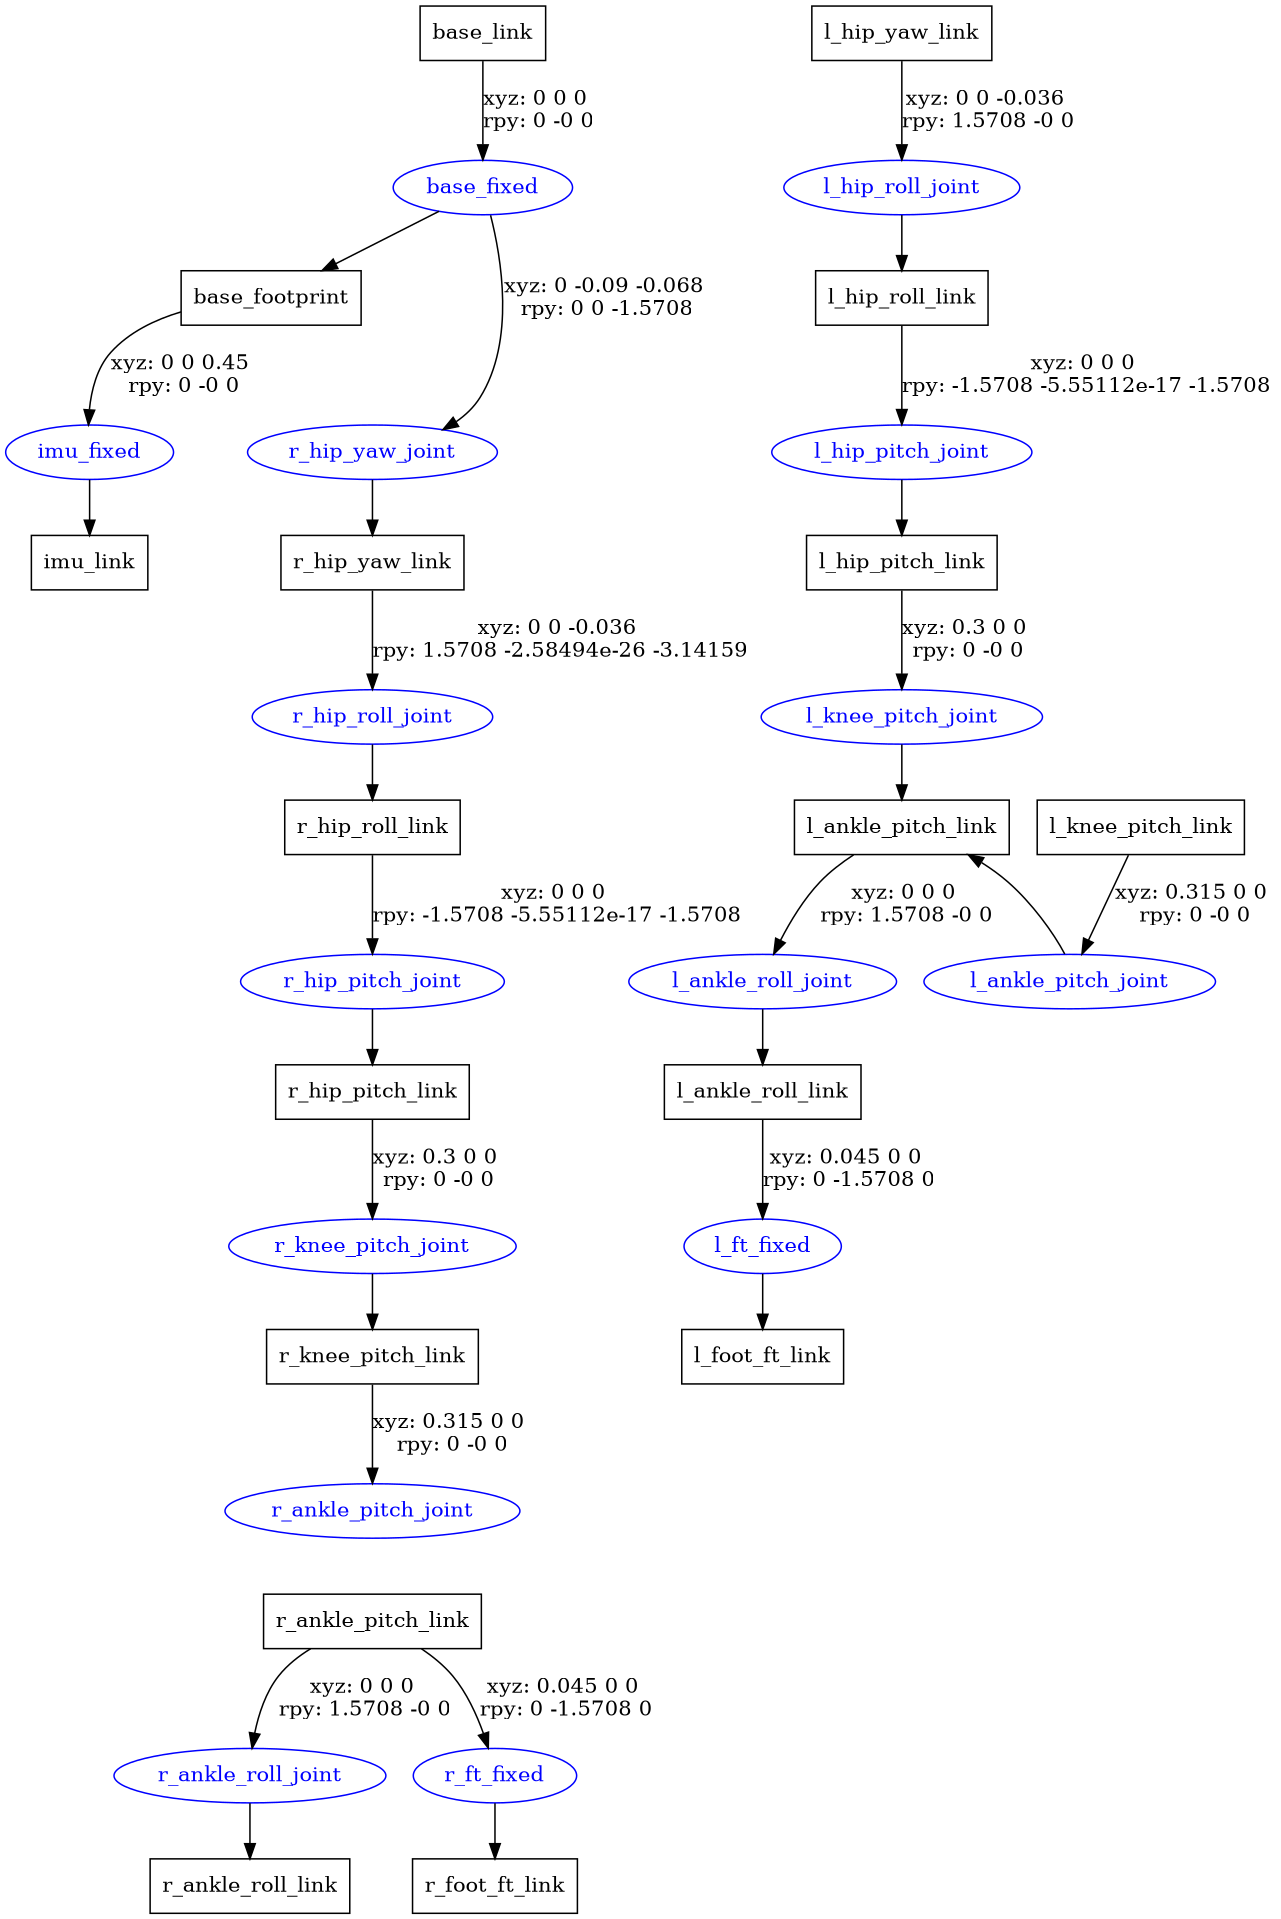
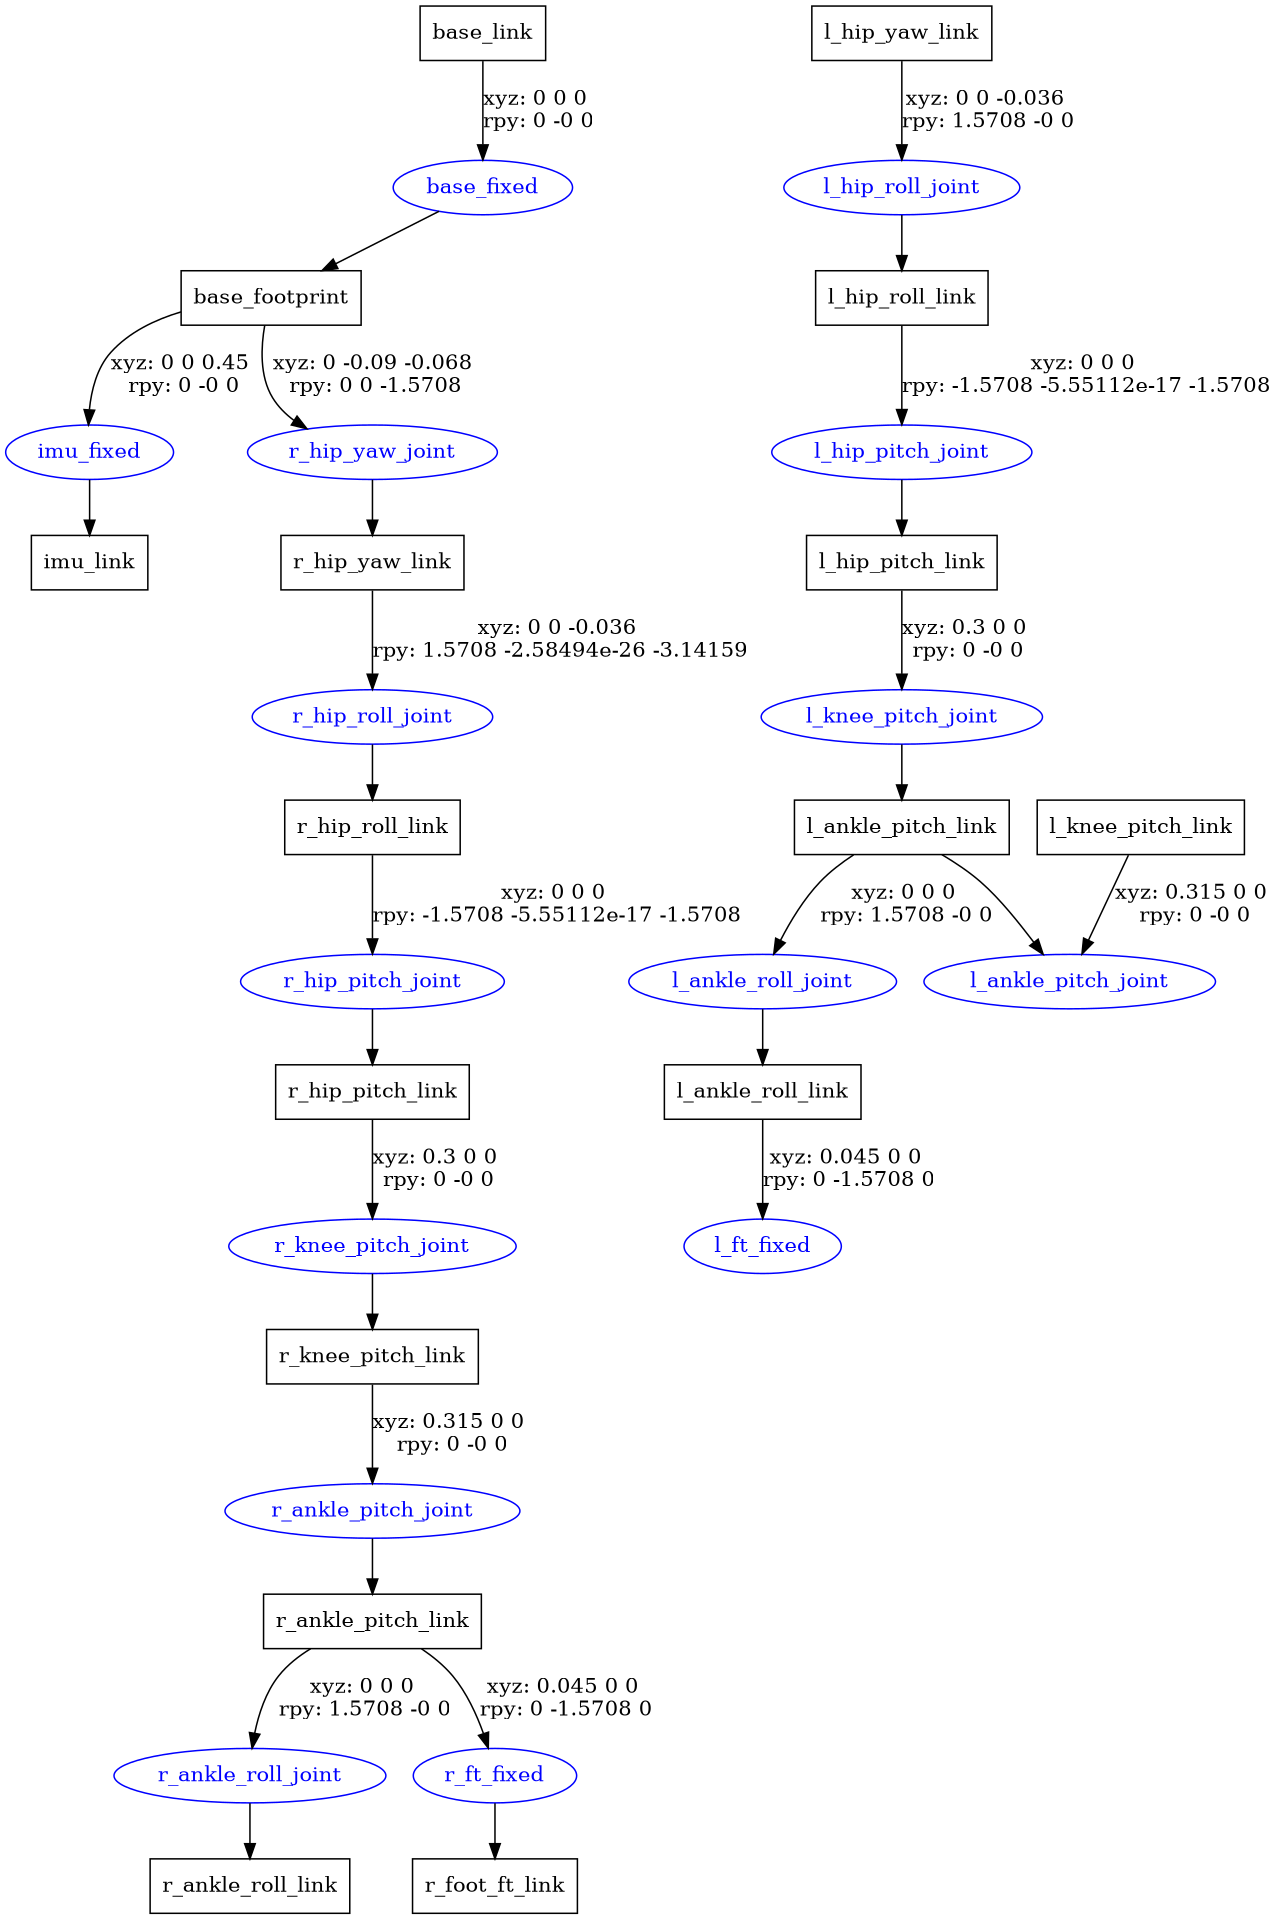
(502, 325) -> (265, 378)
(1029, 903) -> (993, 893)
(763, 1357) -> none
none -> (372, 1559)
